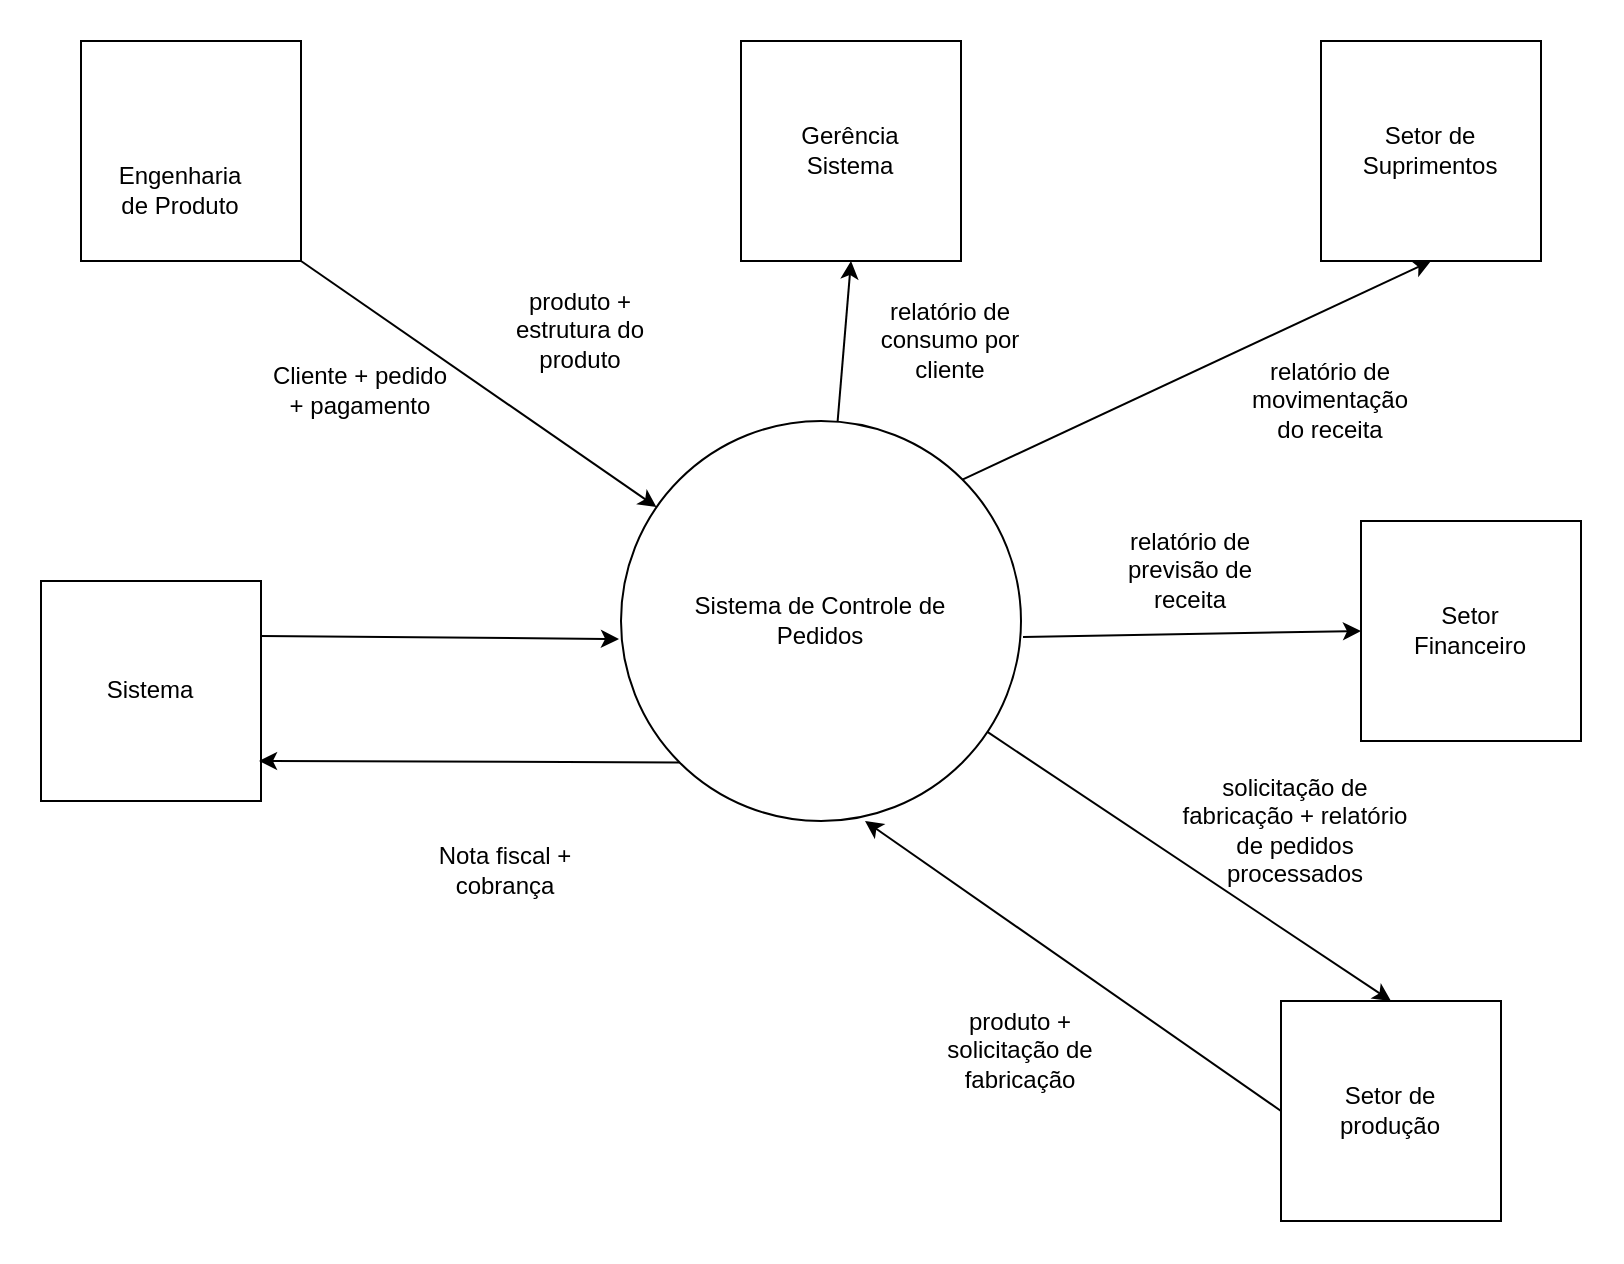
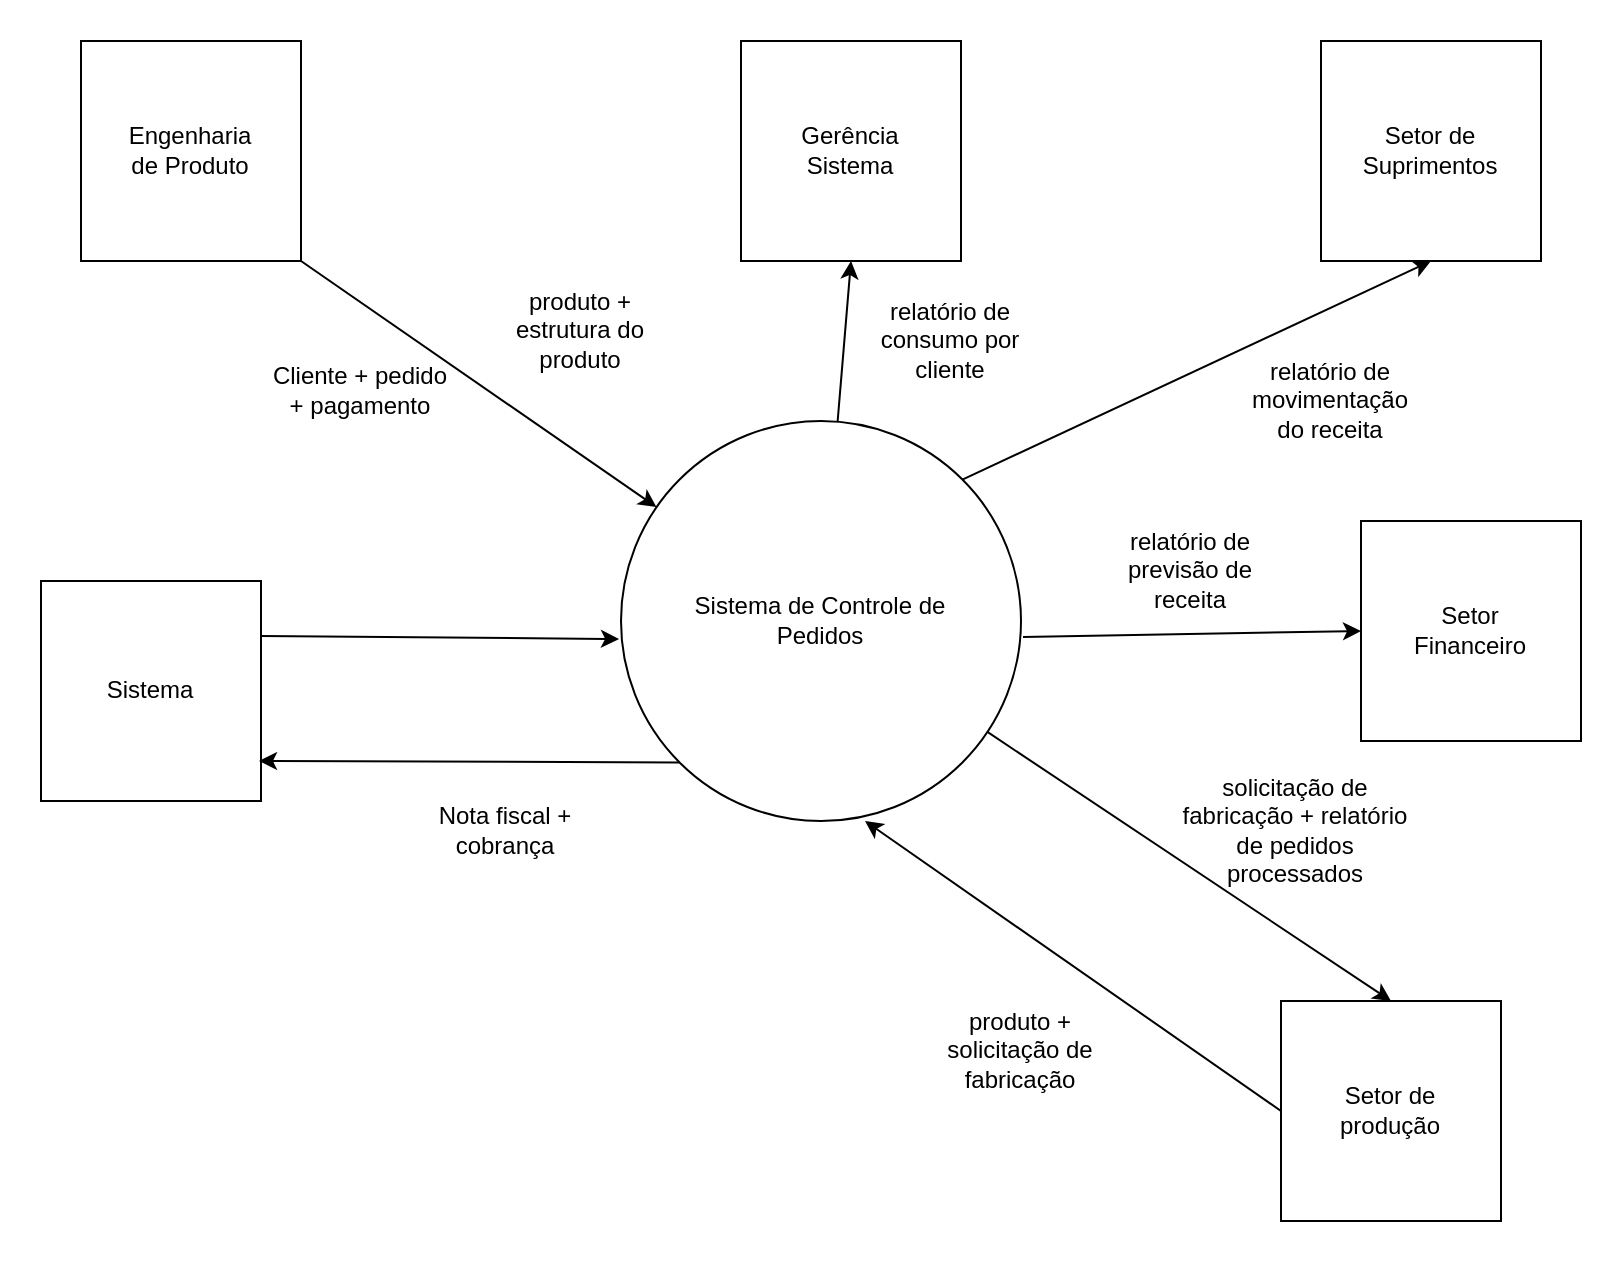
(181, 191) -> (191, 151)
(506, 871) -> (506, 831)
